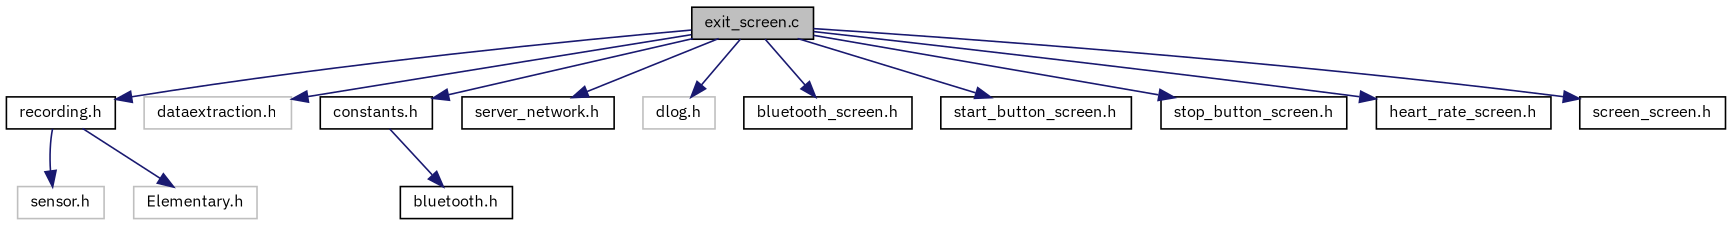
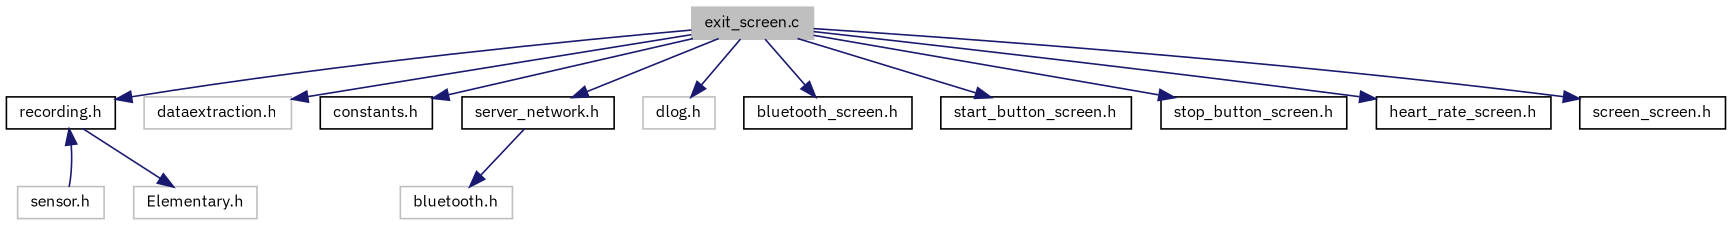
(753, 23) -> (753, 23)
(50, 150) -> (71, 166)
(411, 152) -> (503, 152)
(456, 203) -> (456, 203)
